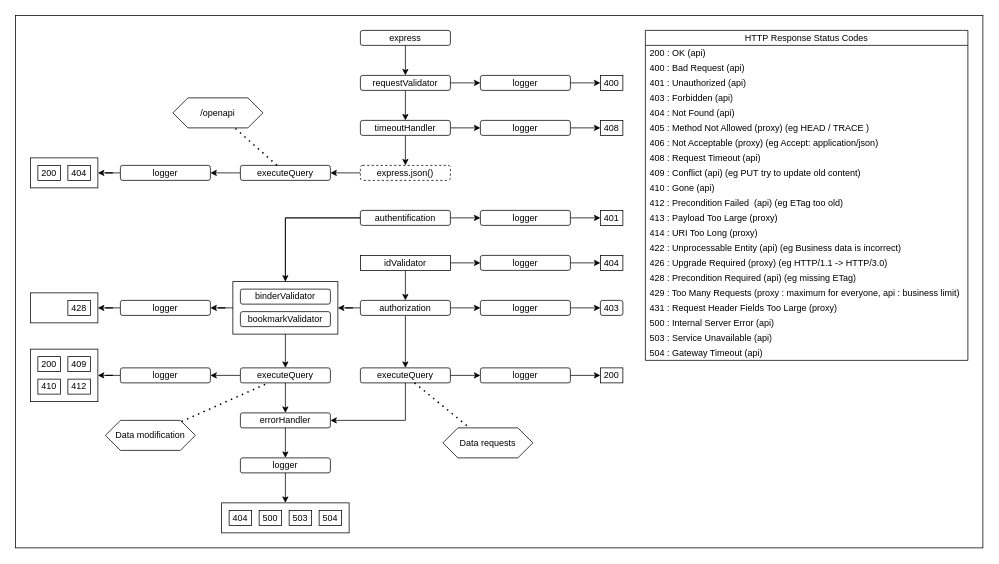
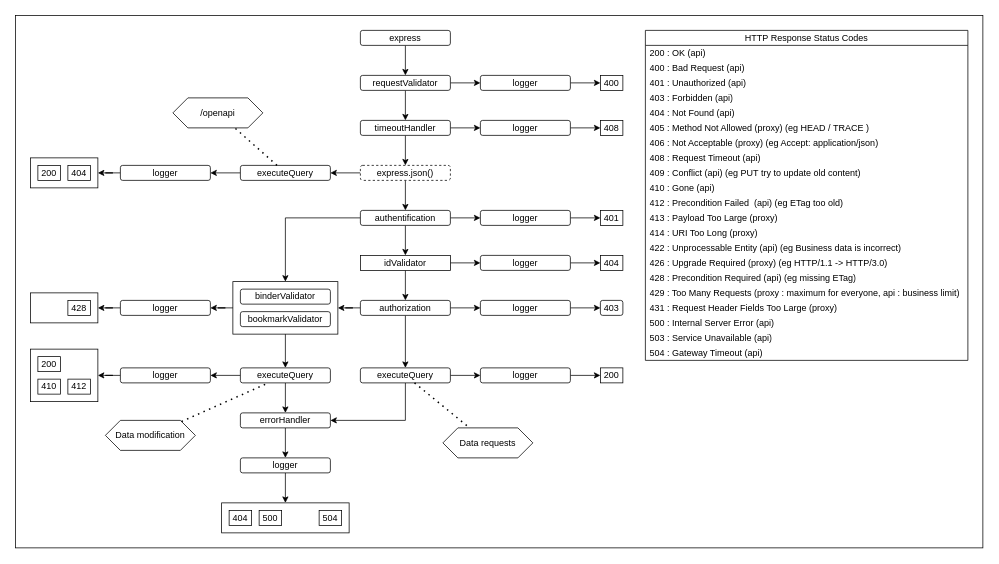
none -> (405, 192)
(285, 277) -> (405, 237)
(79, 364) -> none
(300, 518) -> none
